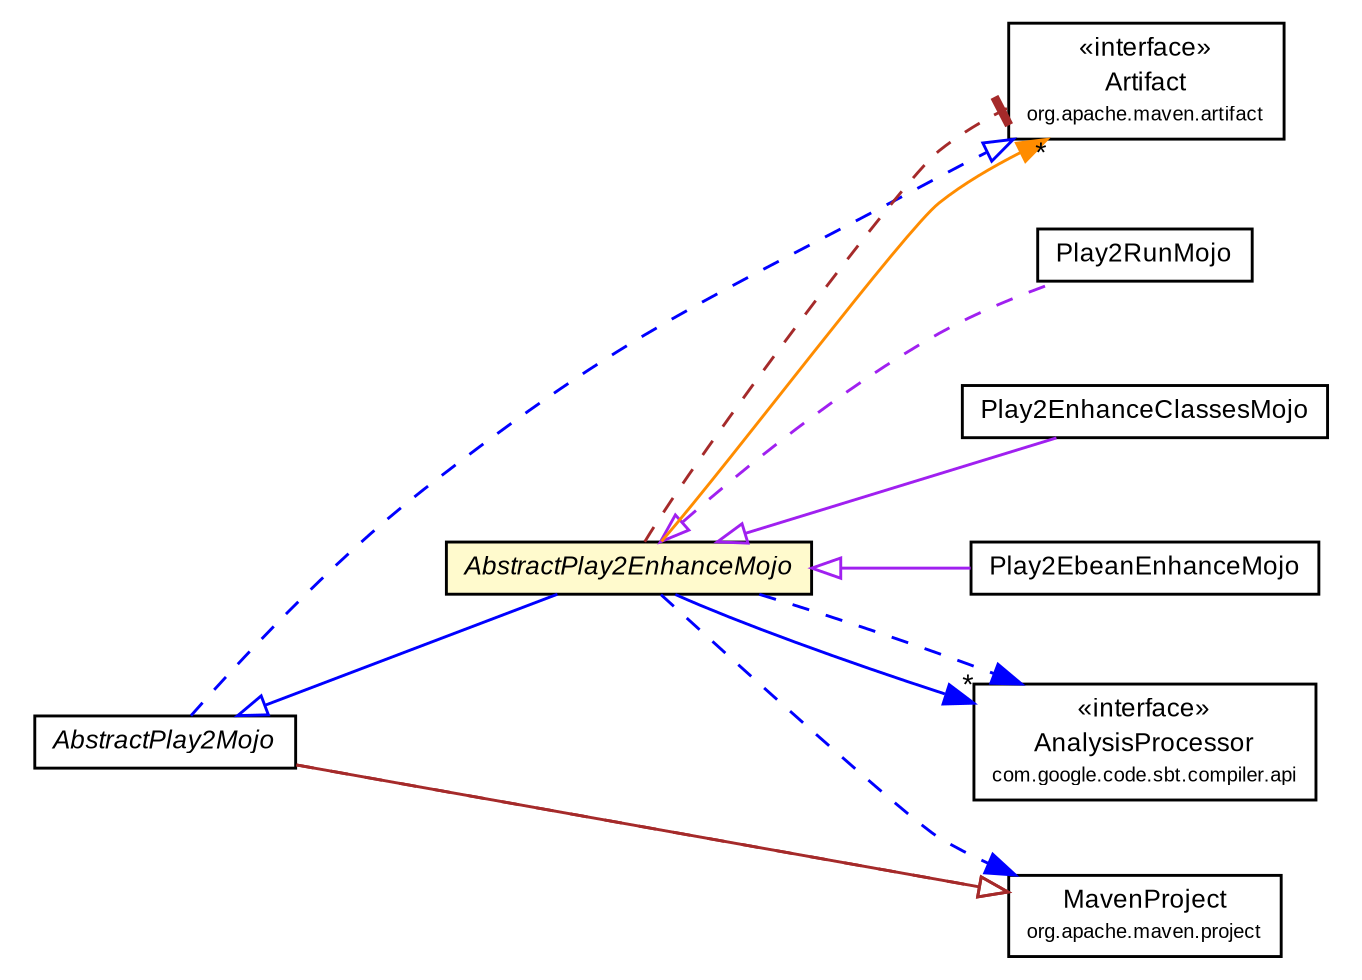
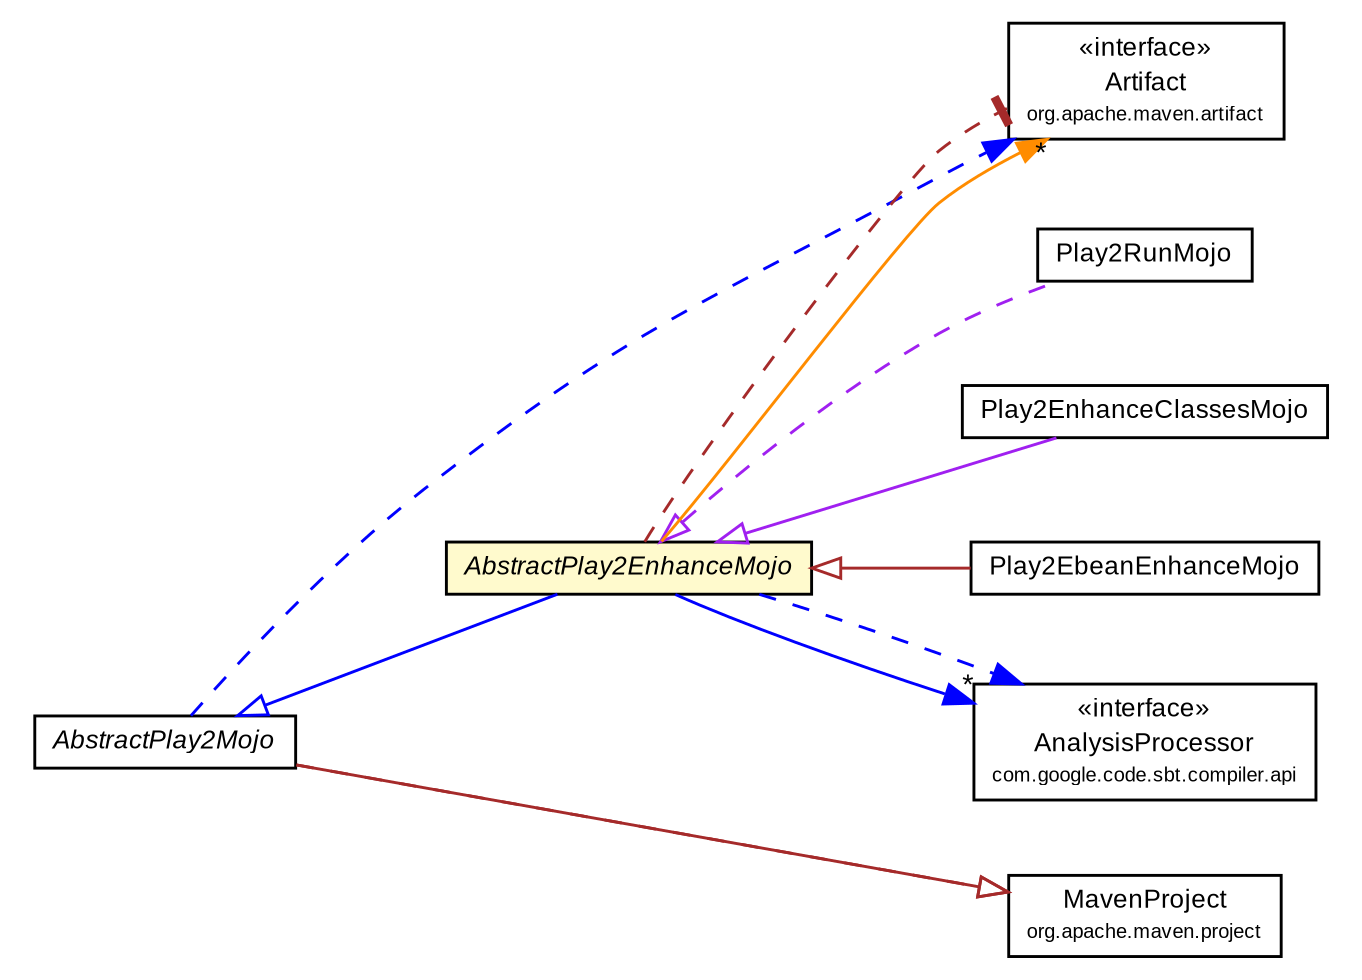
(557, 391) -> (557, 391)
(906, 568) -> (906, 568)
(819, 737) -> none
